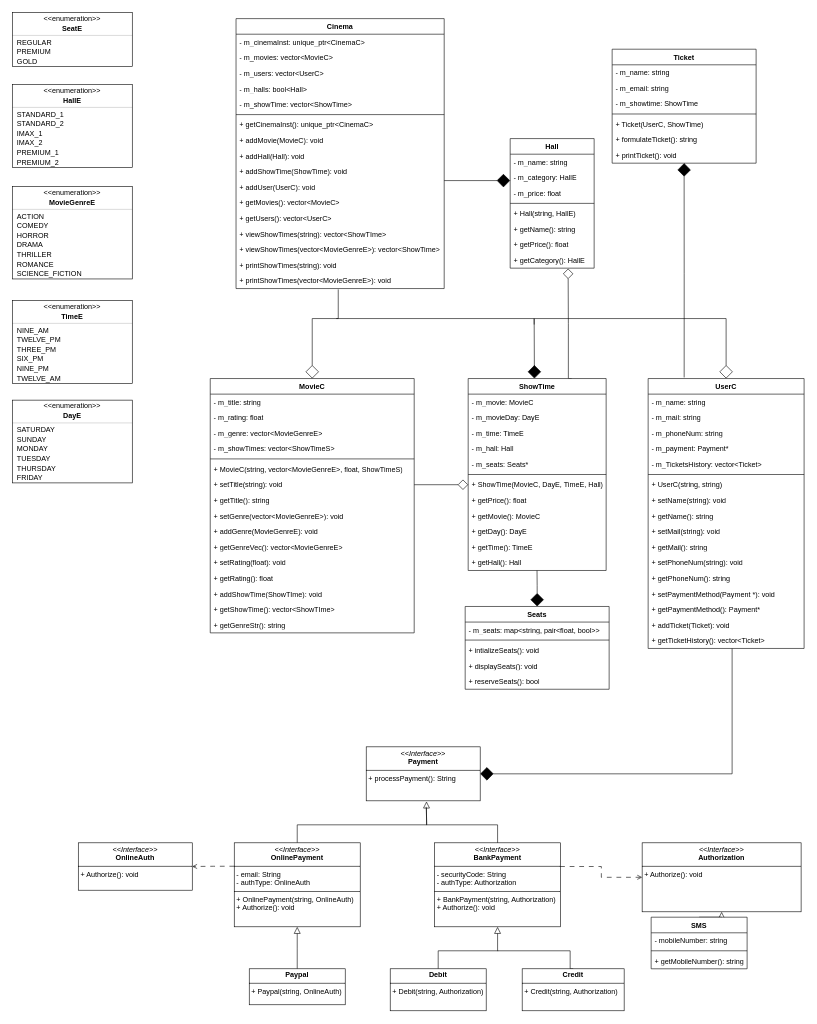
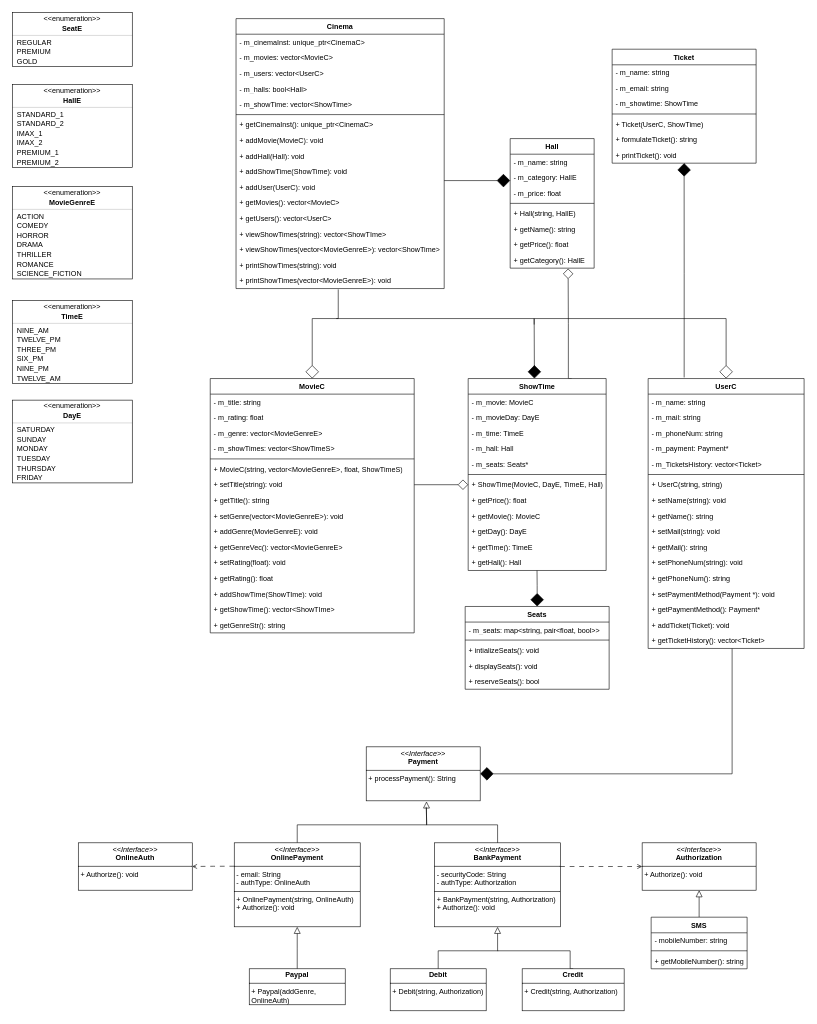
(722, 877) -> (699, 866)
(298, 982) -> (298, 982)
